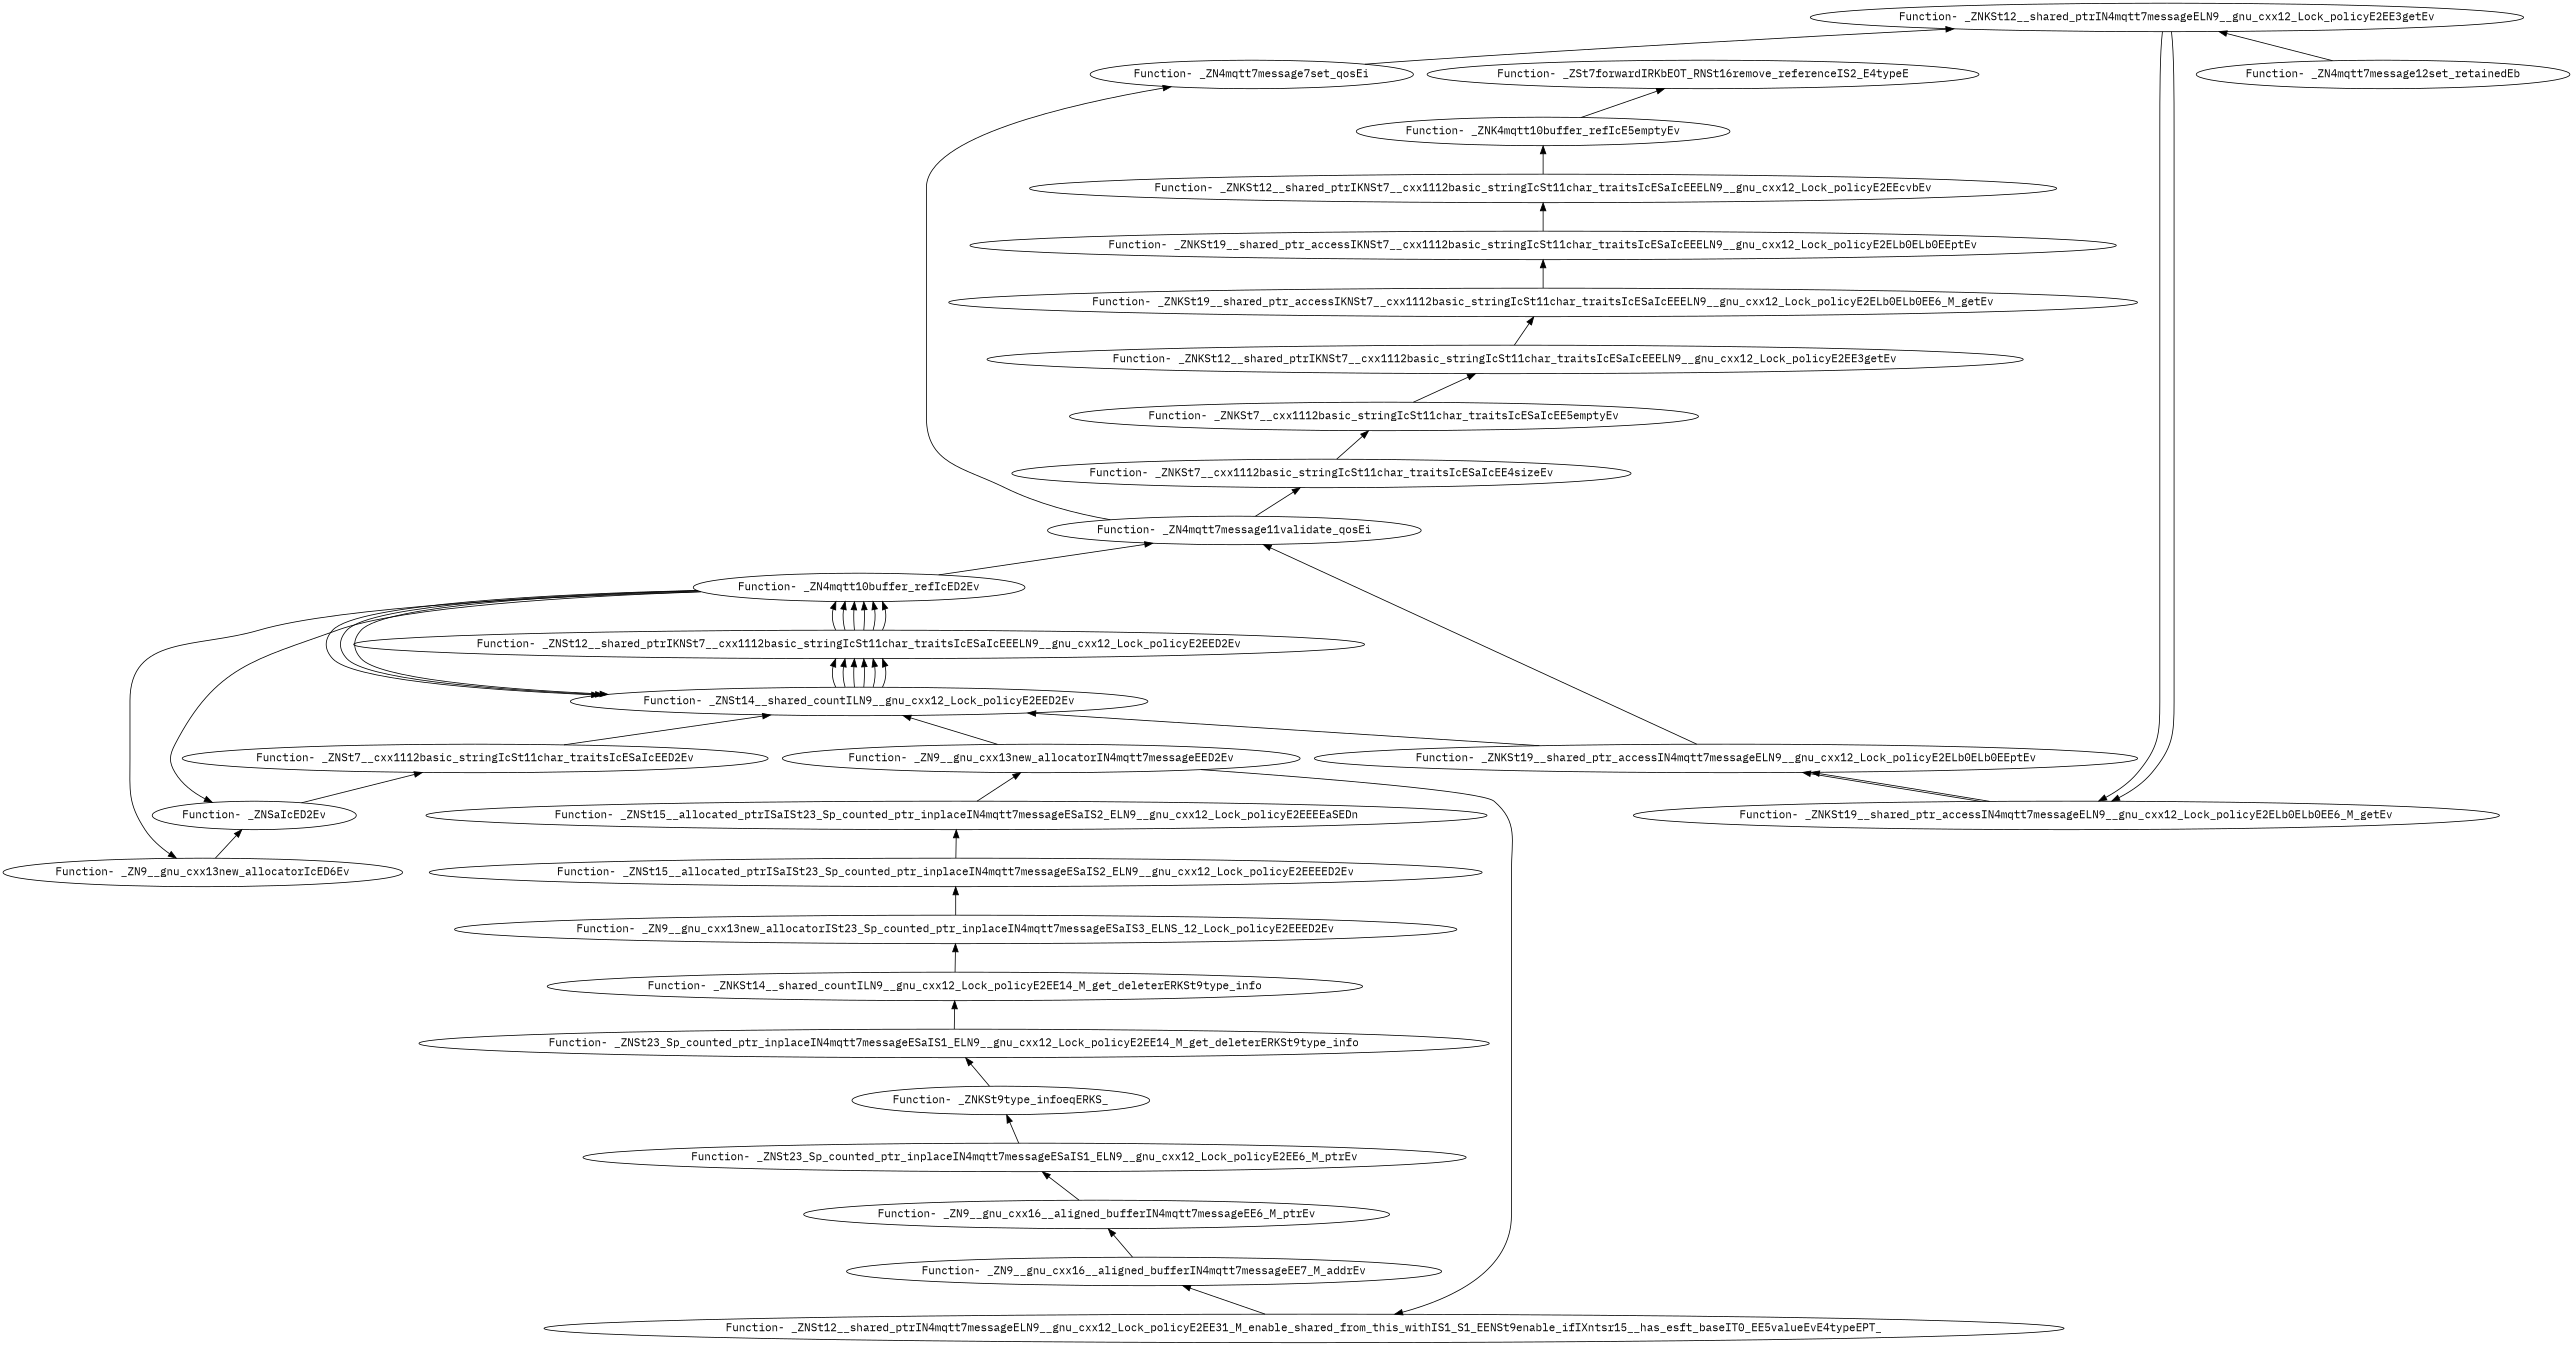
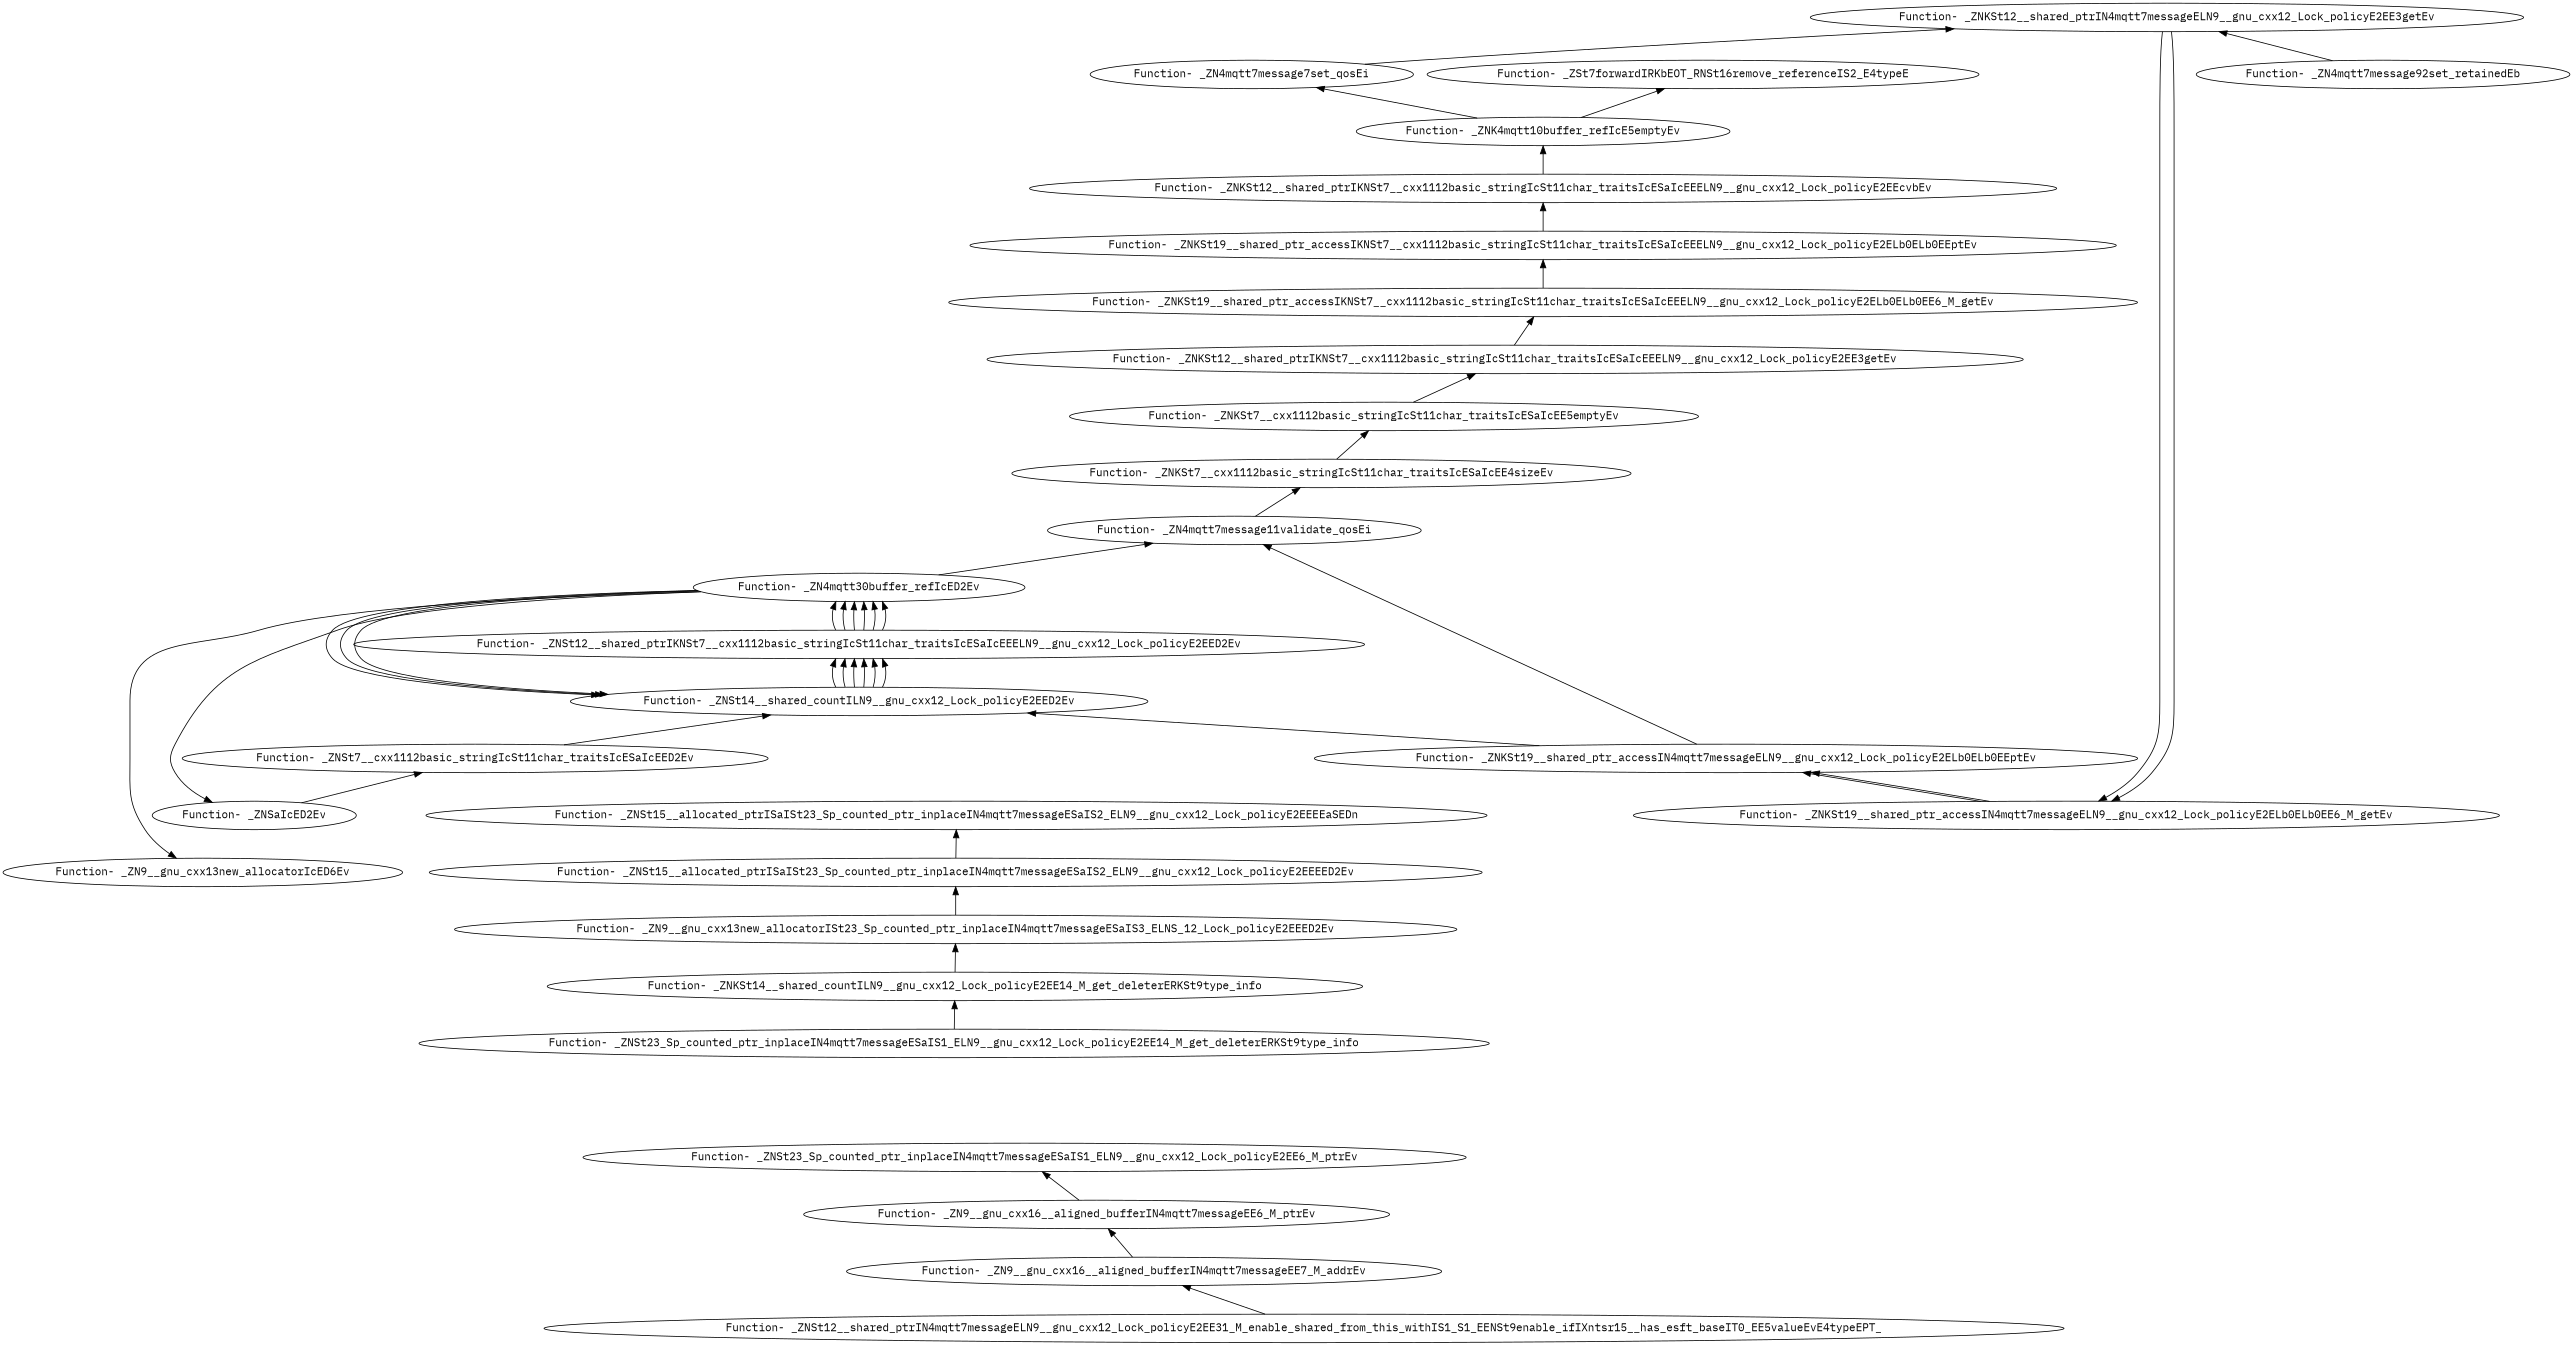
(2383, 74) -> (2383, 74)
(926, 281) -> (1401, 104)
(859, 587) -> (859, 587)
(1041, 758) -> none
(226, 847) -> none
(1001, 1100) -> none
